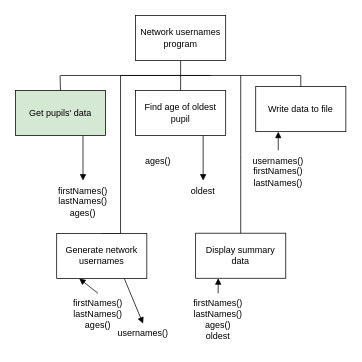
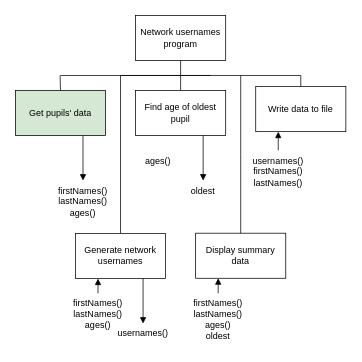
(102, 256) -> (120, 256)
